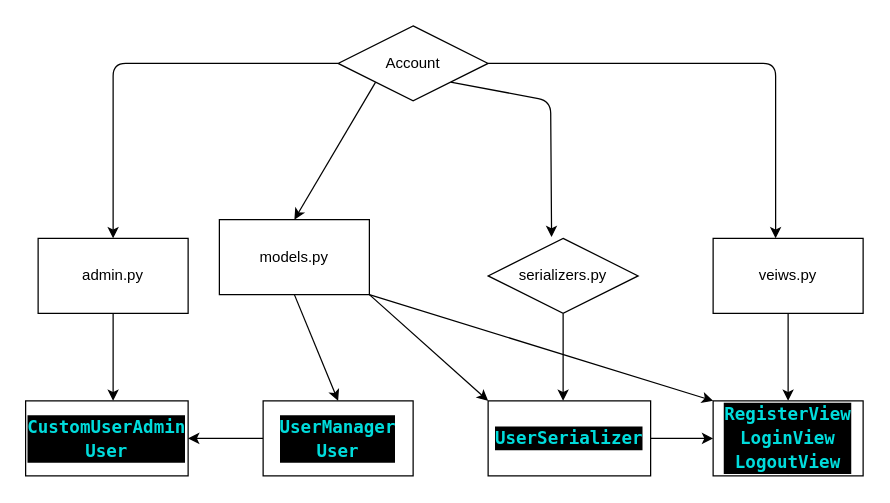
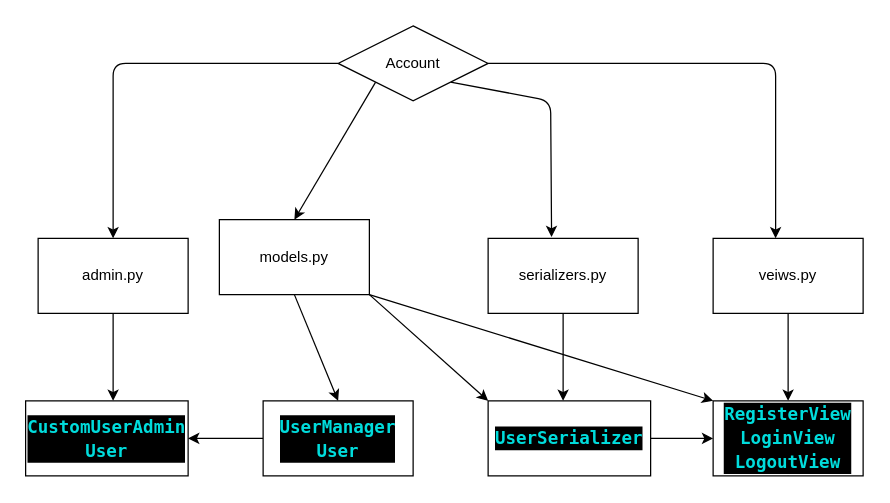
(563, 276) -> (563, 276)
